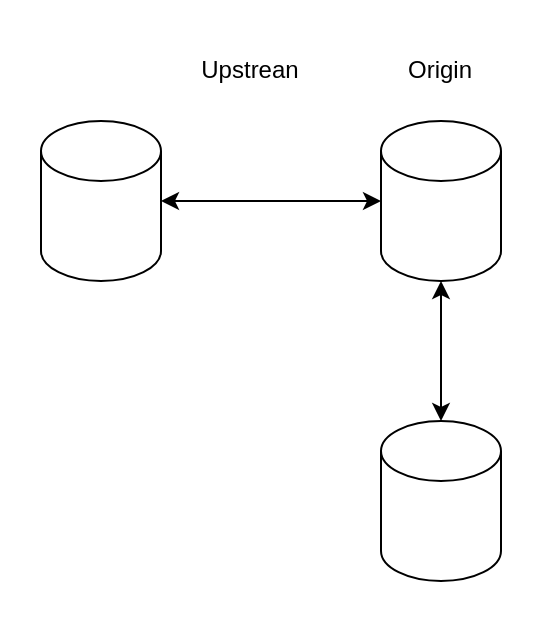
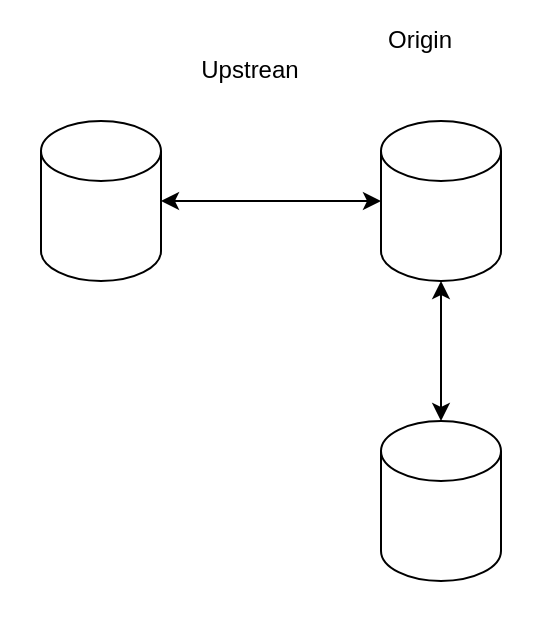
(441, 71) -> (421, 41)
